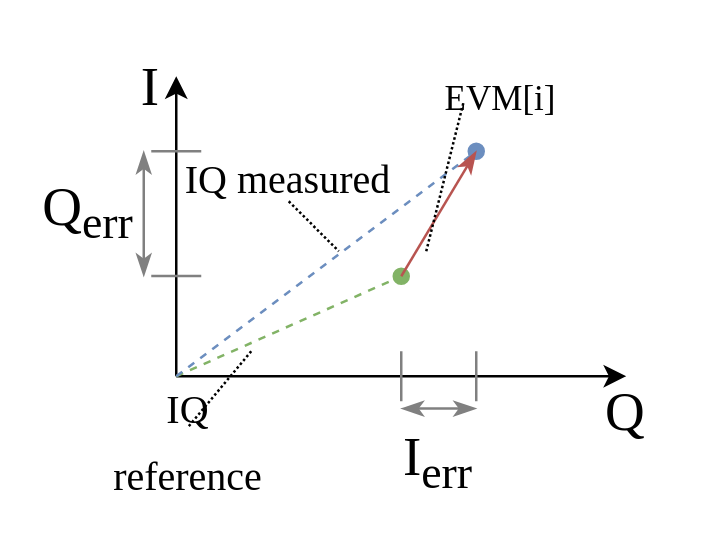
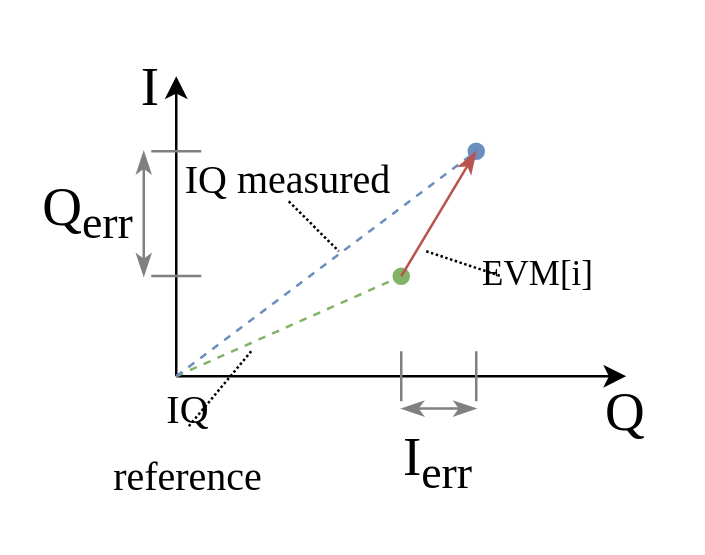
(501, 101) -> (539, 276)
